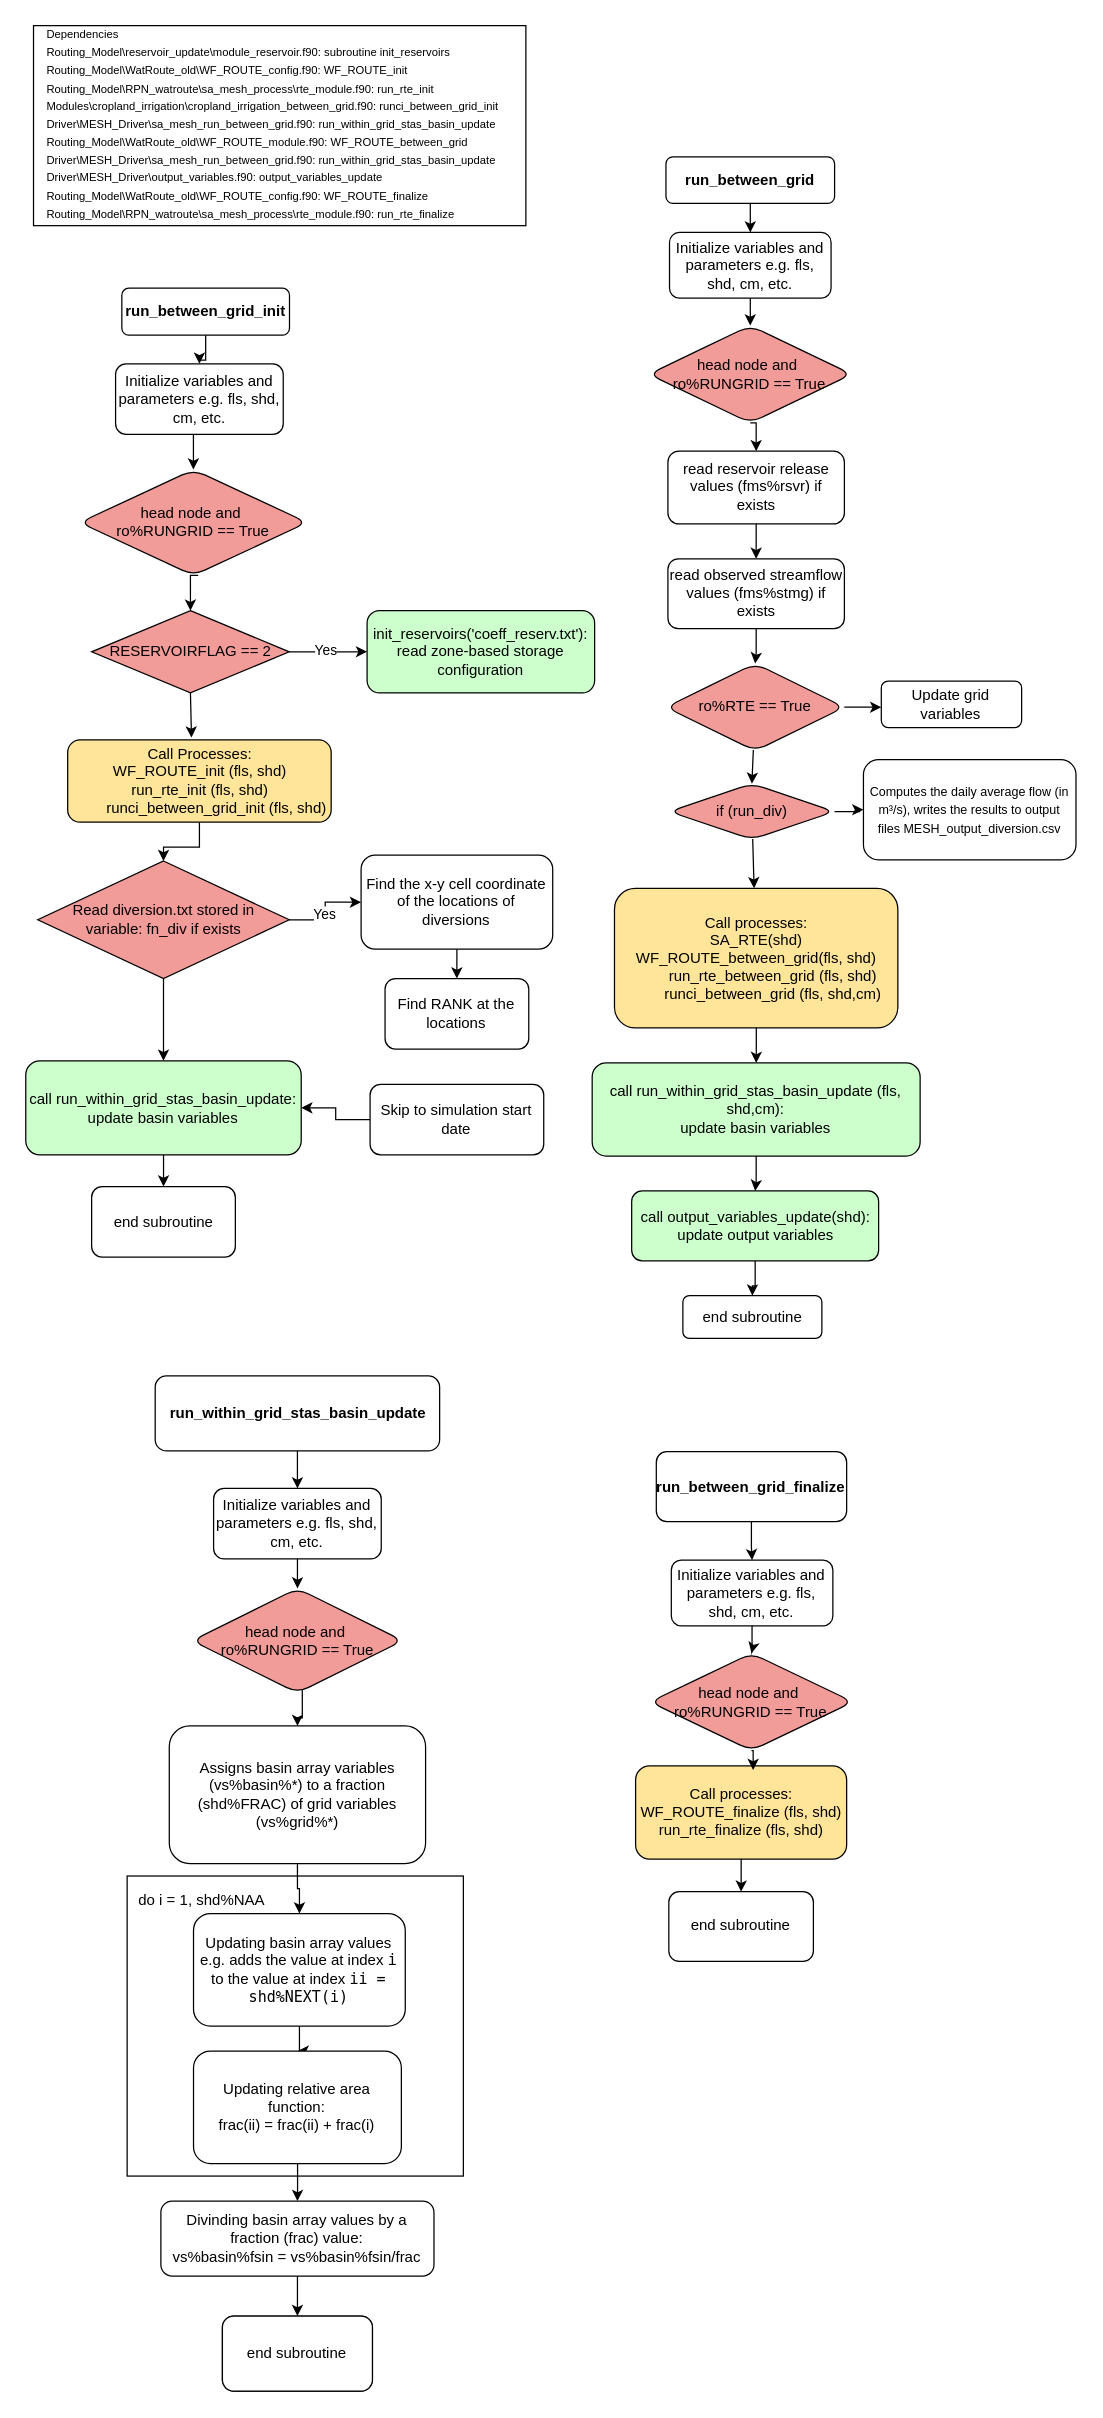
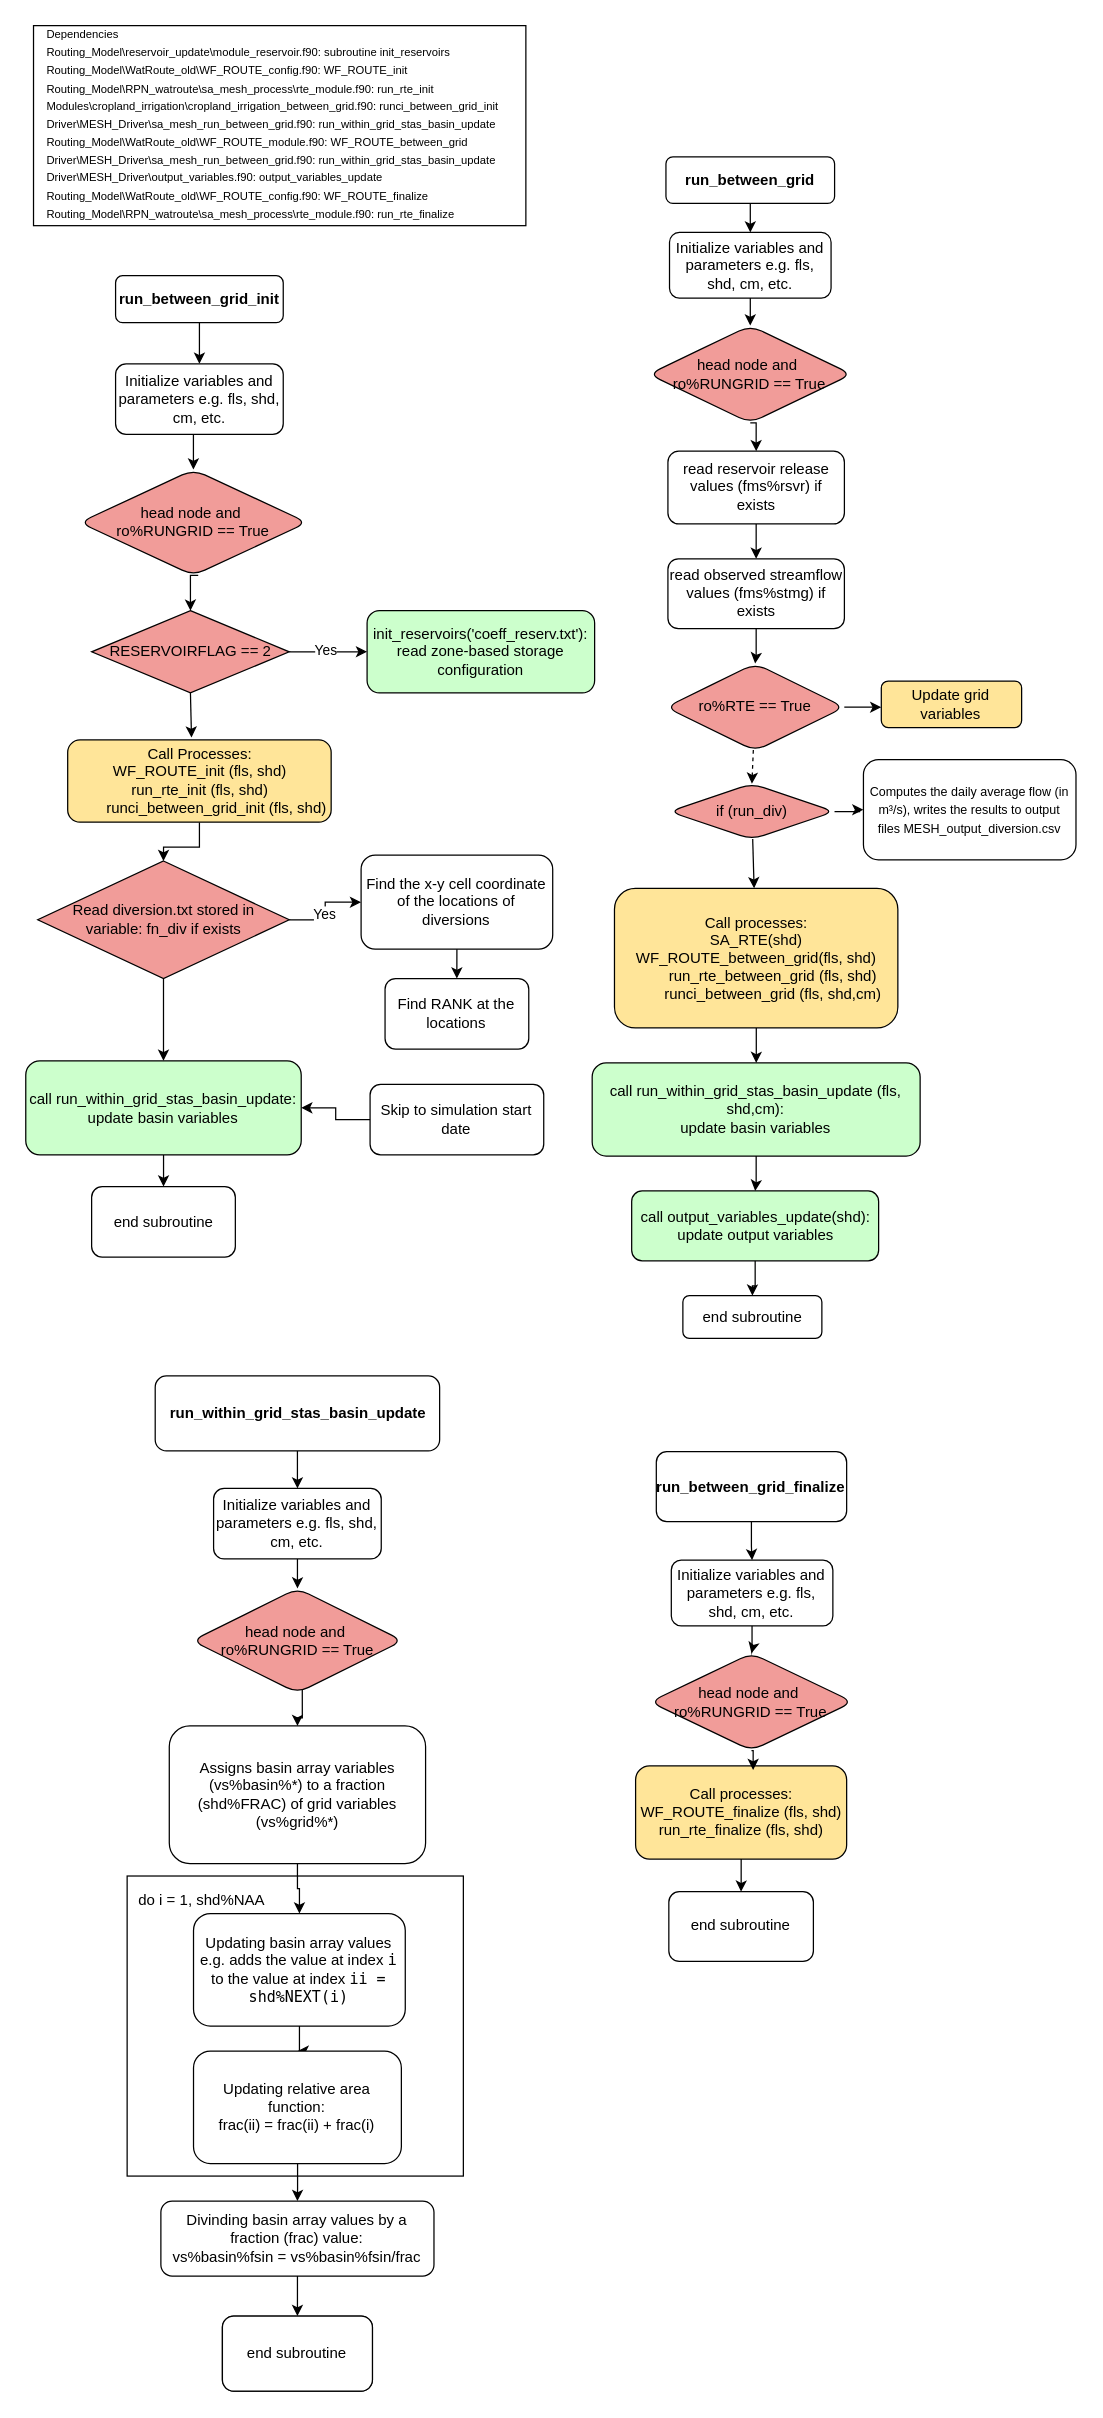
(205, 312) -> (199, 299)
(951, 704) -> (951, 704)
(753, 762) -> (753, 762)
